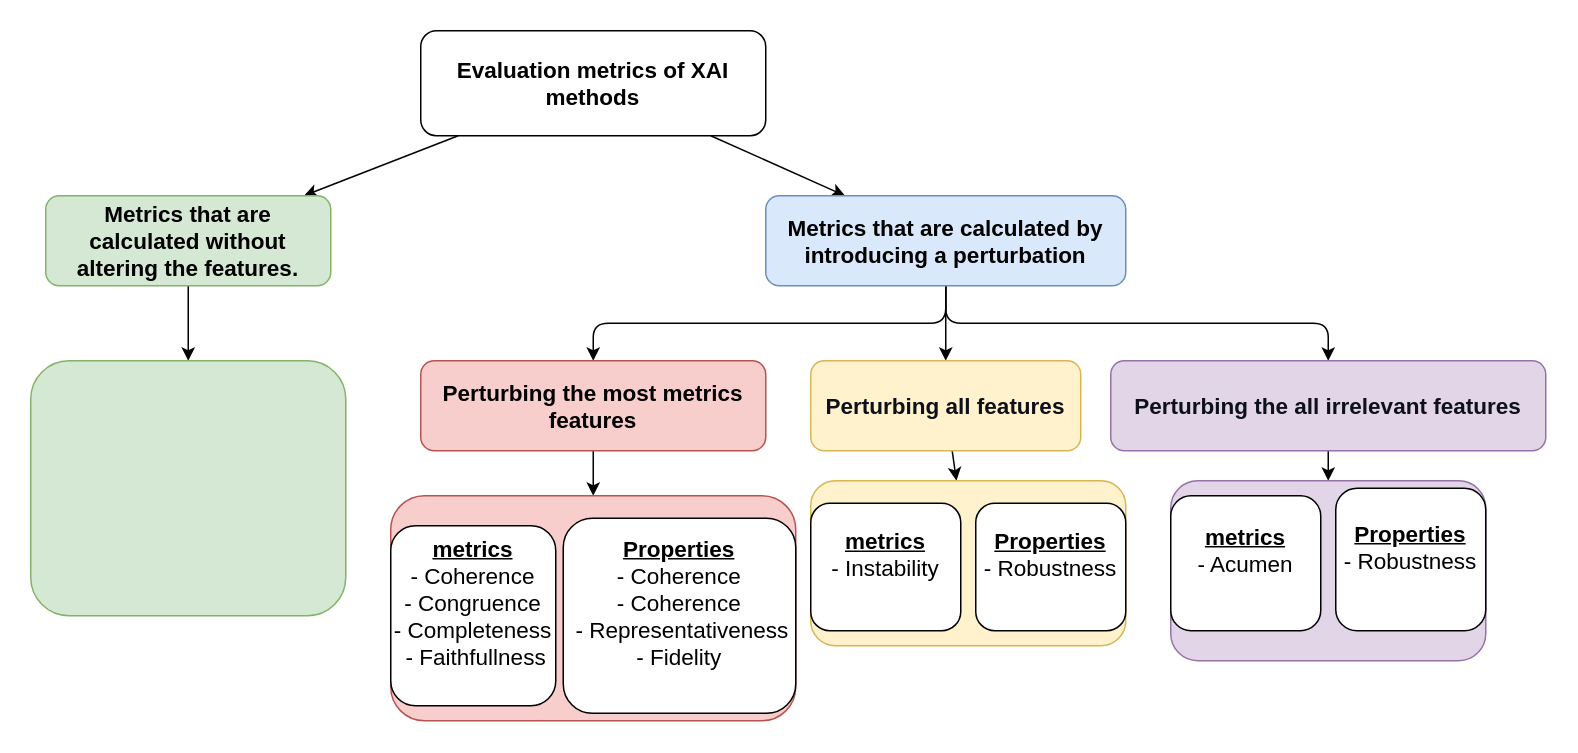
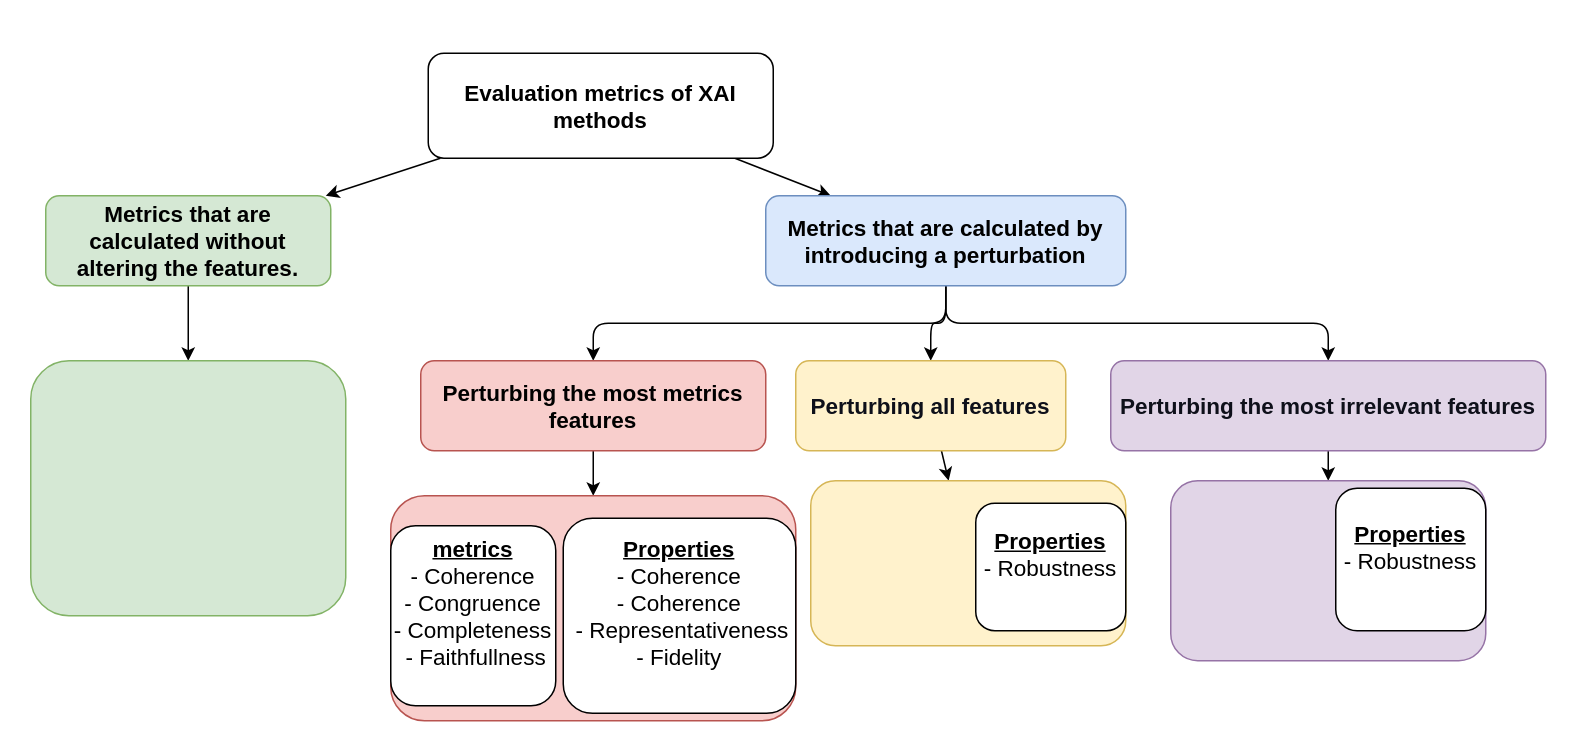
(593, 83) -> (601, 106)
(946, 406) -> (931, 406)
(1328, 406) -> (1328, 406)
(1246, 563) -> none
(886, 567) -> none
